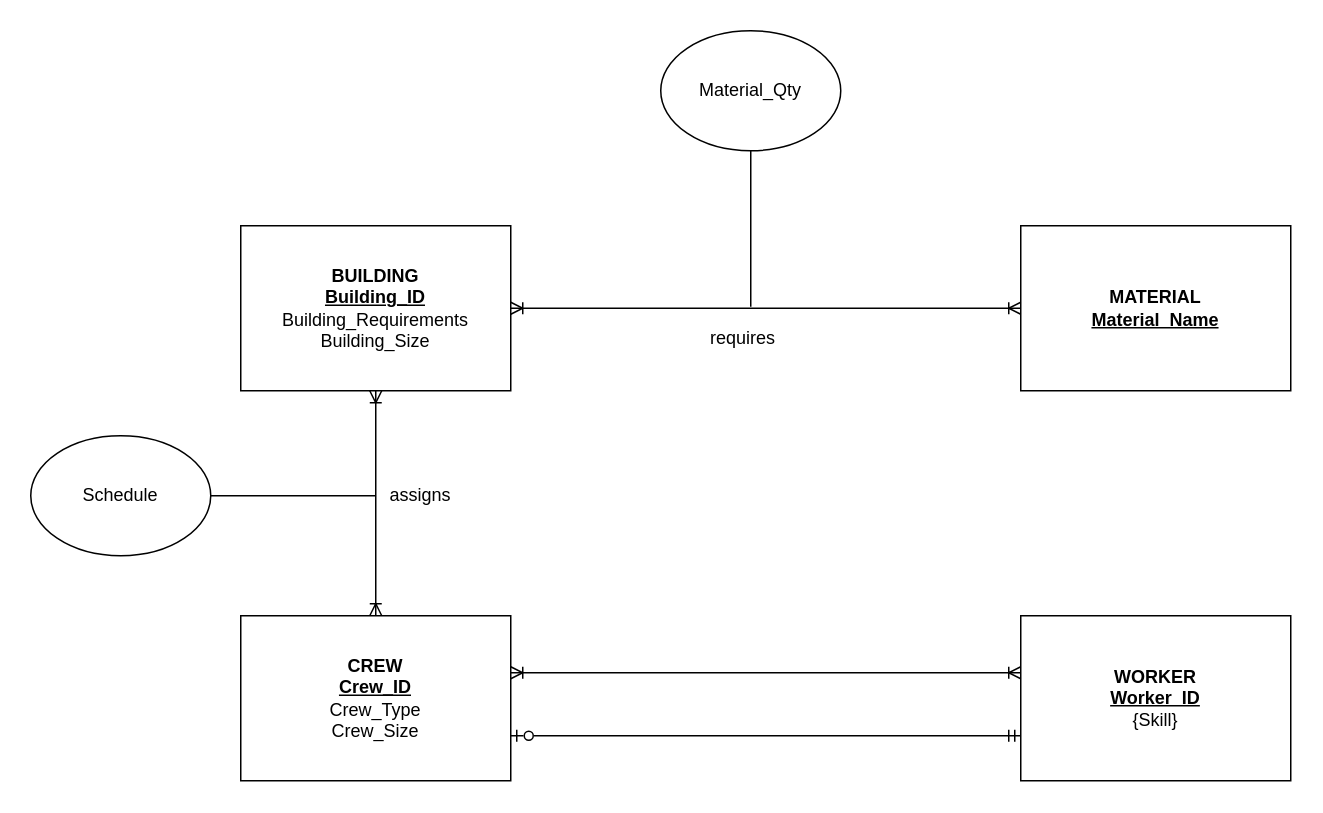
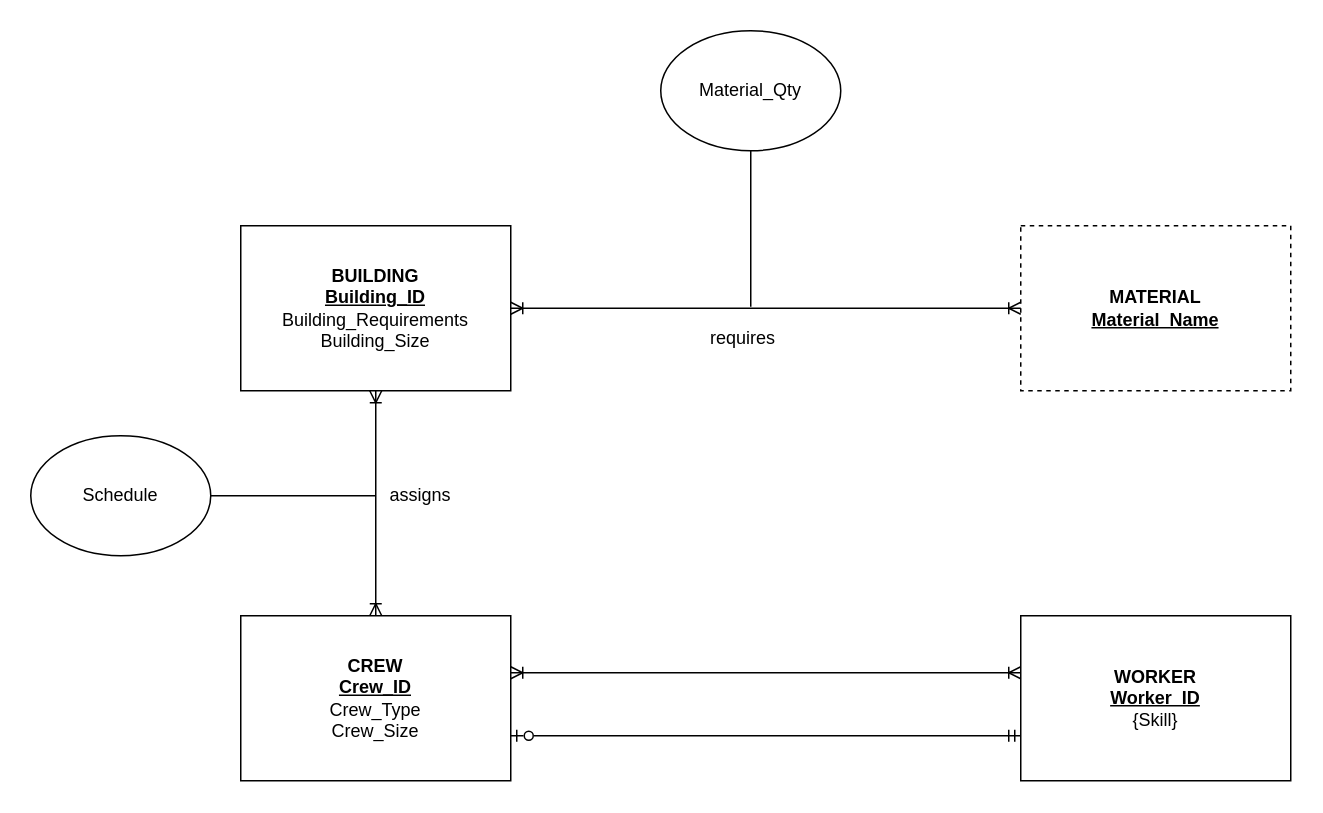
(1156, 308) -> (1156, 308)
